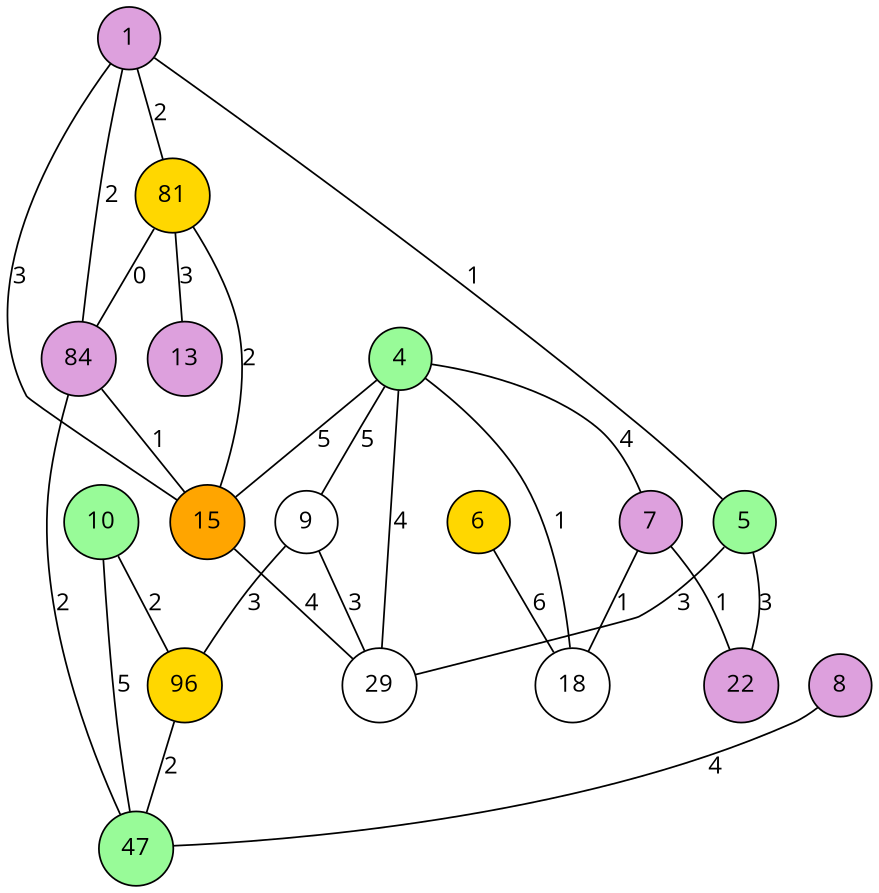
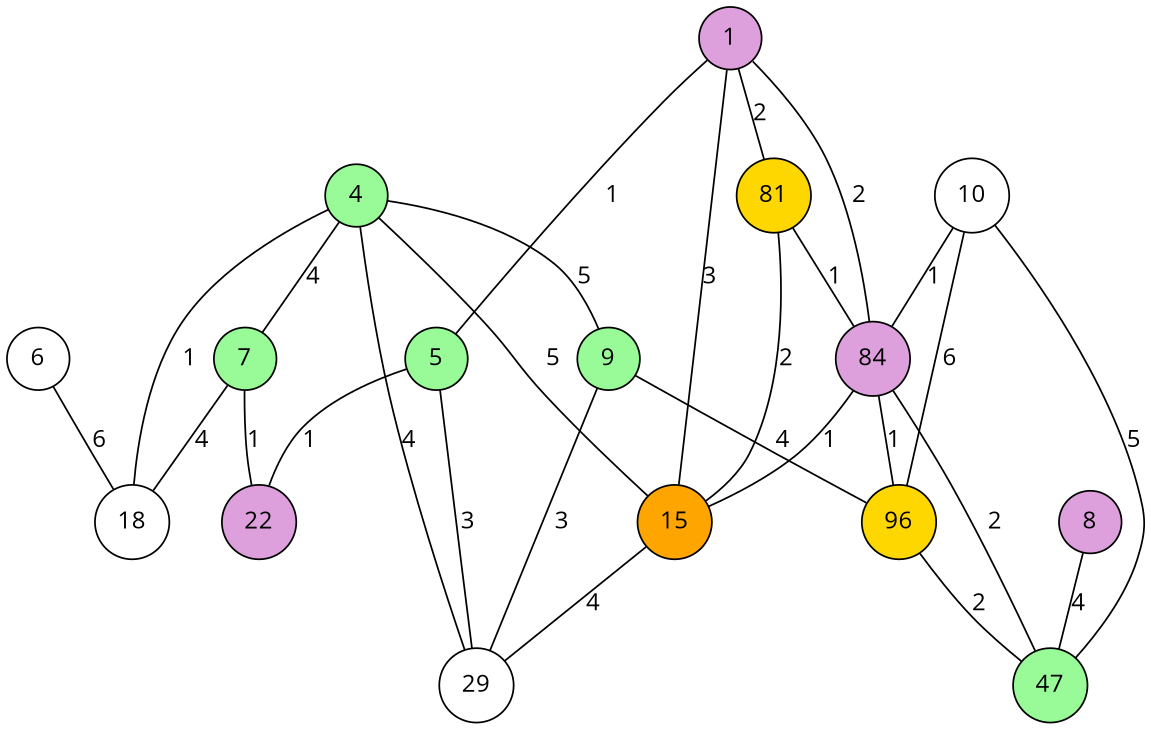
(140, 277) -> (836, 277)
none -> (922, 277)
(185, 359) -> none
none -> (886, 440)
(101, 522) -> (972, 196)
(307, 522) -> (609, 359)
(479, 522) -> (38, 359)
(651, 522) -> (245, 359)
(156, 604) -> (950, 359)
(255, 604) -> (783, 440)
(624, 604) -> (203, 440)
(766, 604) -> (310, 440)
